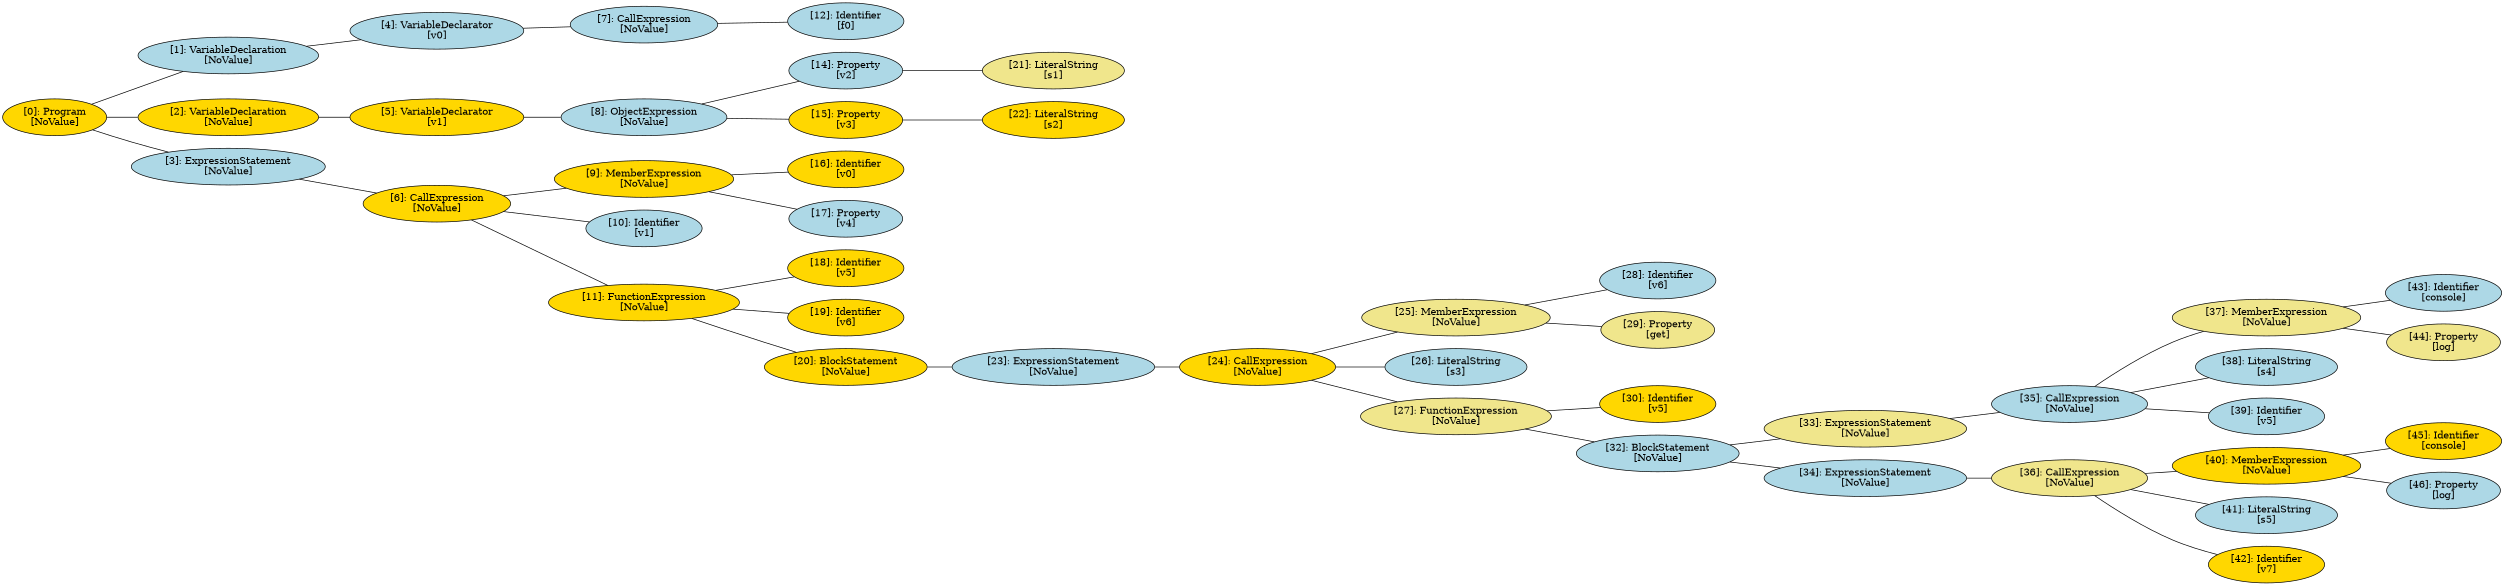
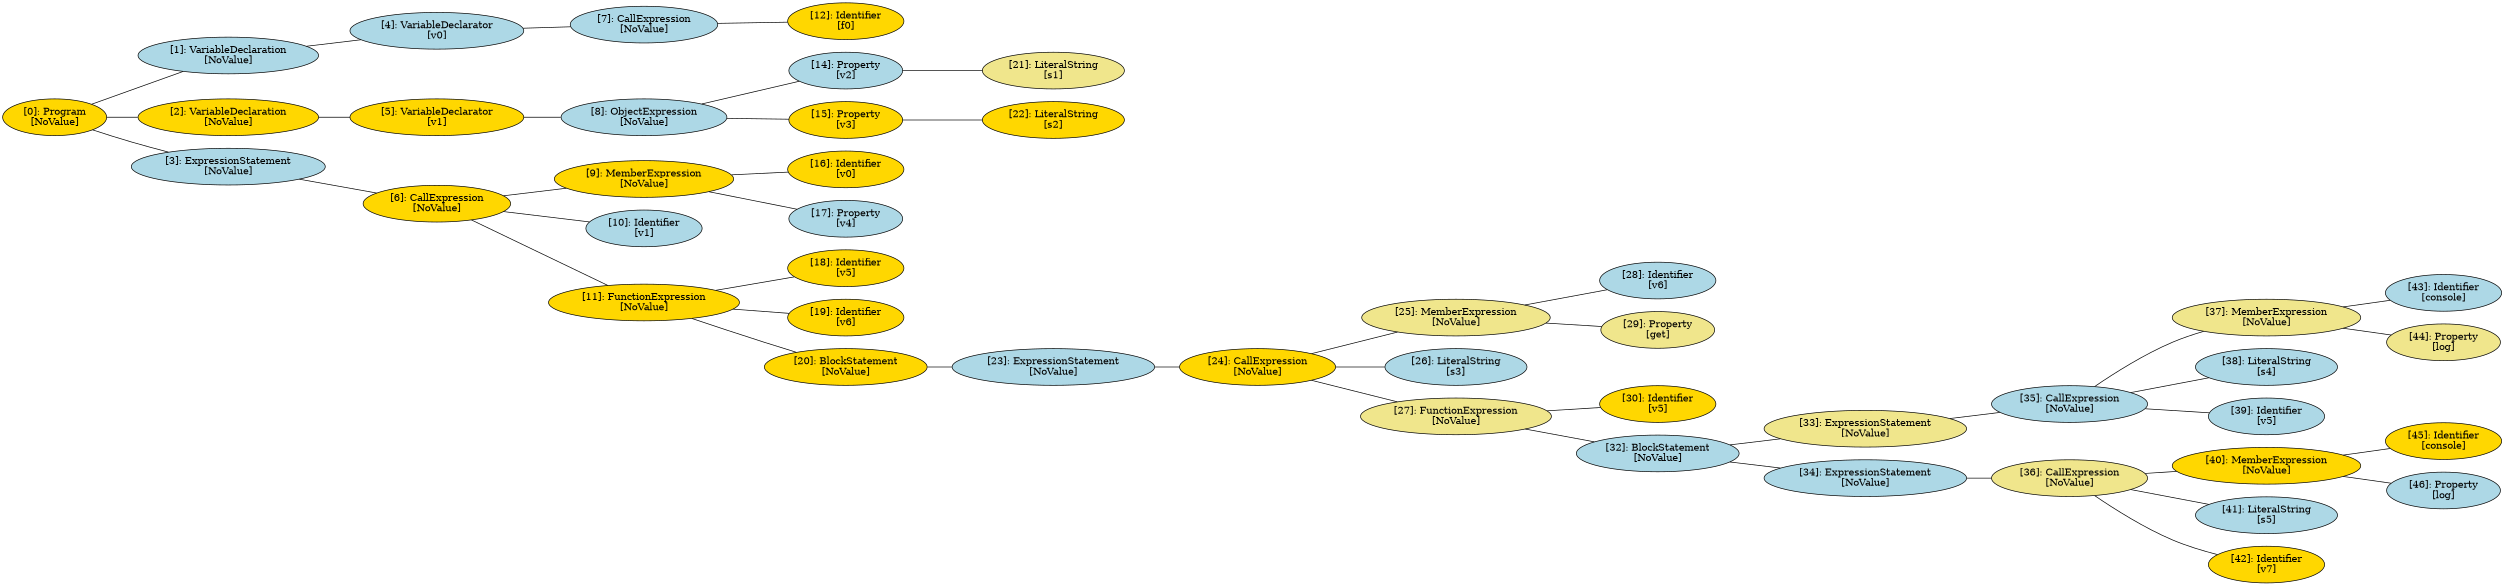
(846, 21) -> (846, 21)
